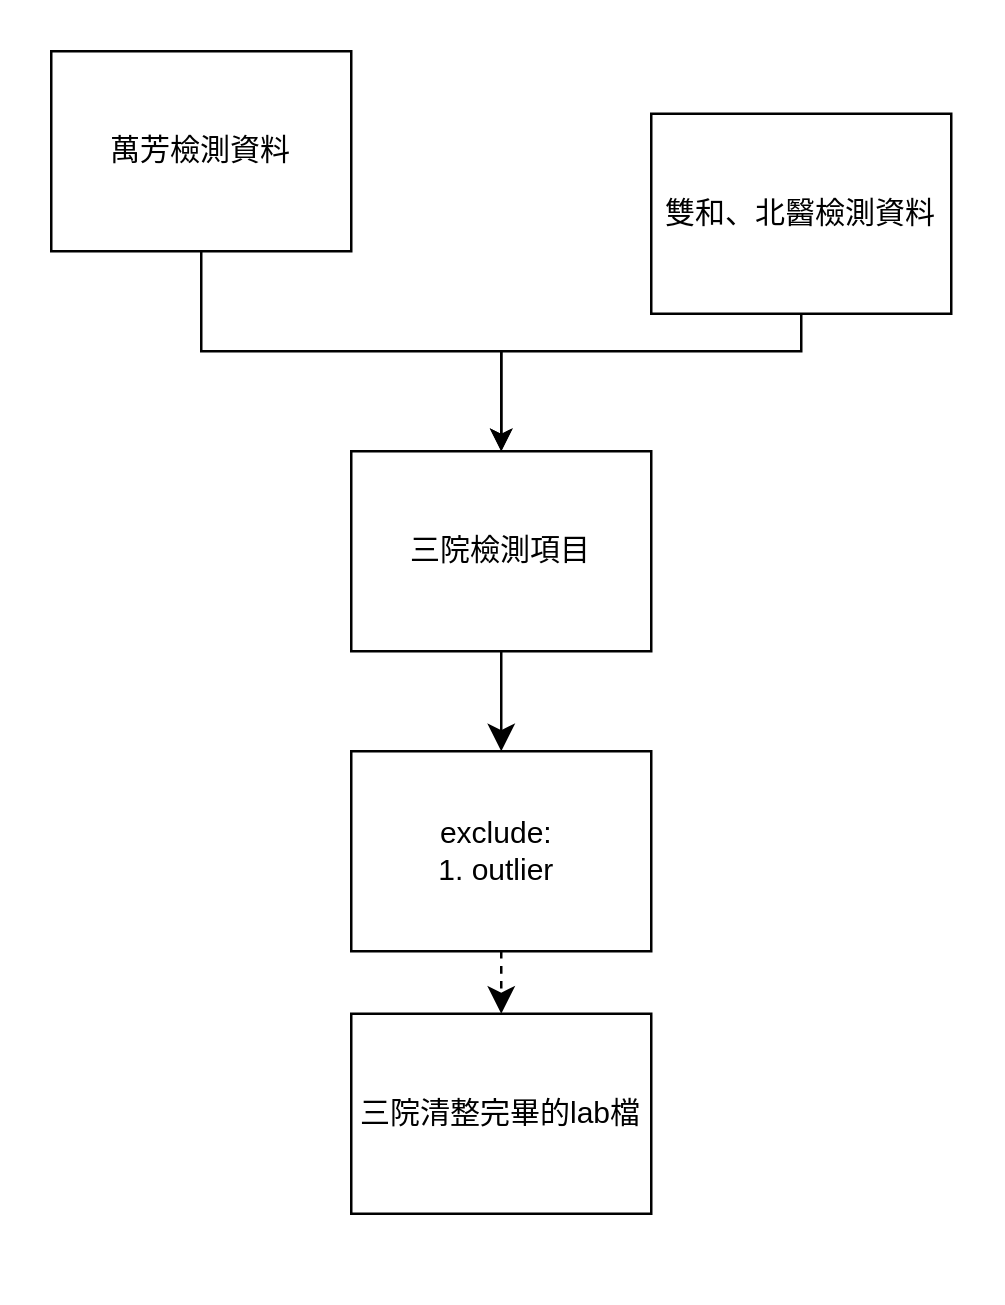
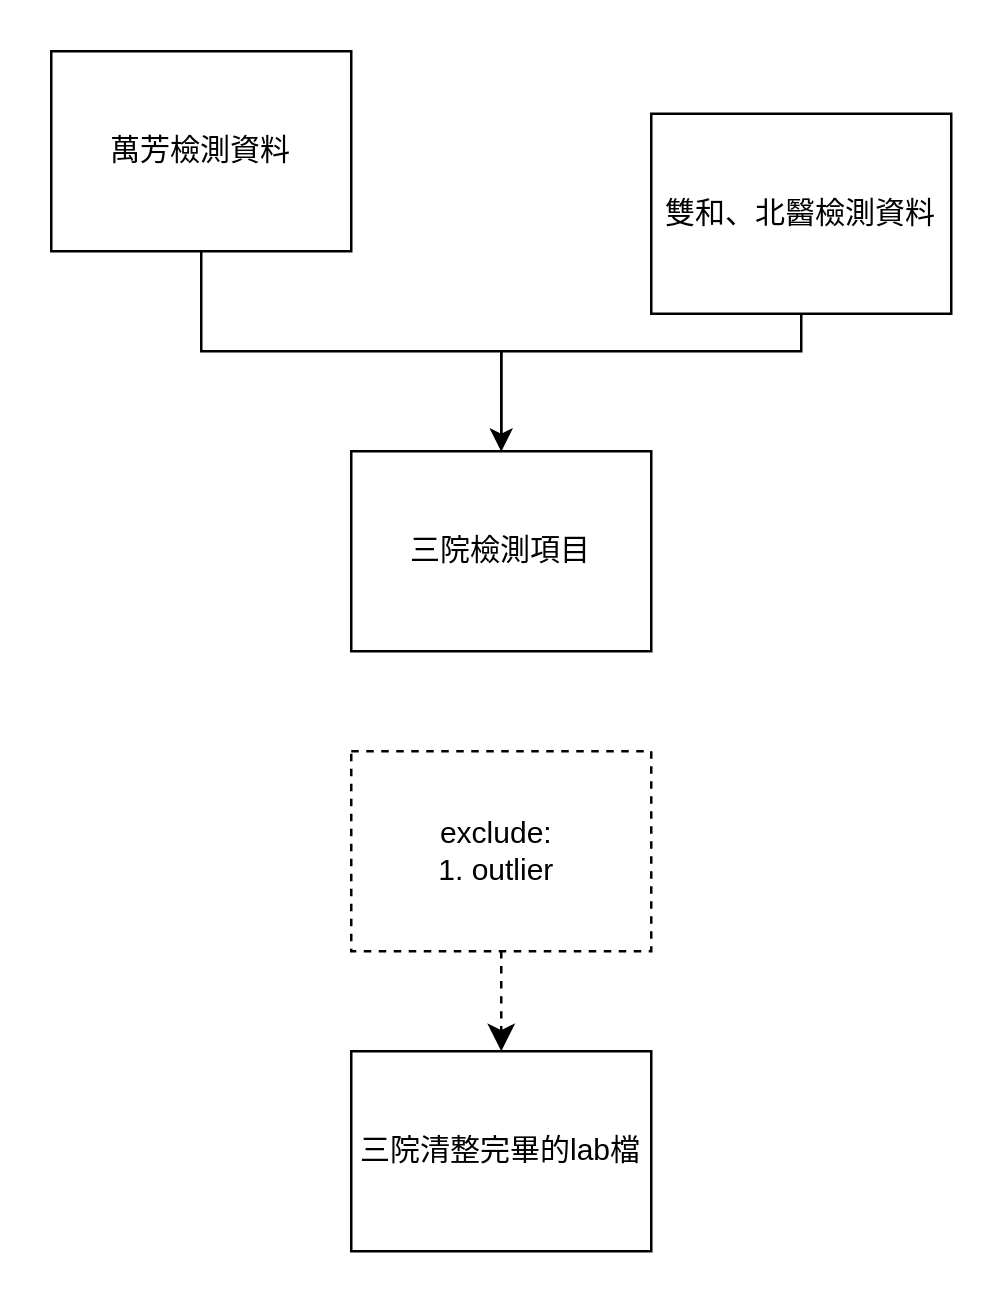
(501, 692) -> none
(501, 851) -> (501, 851)
(501, 1114) -> (501, 1151)
